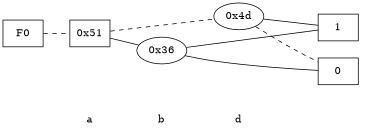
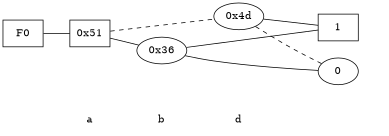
(57, 33) -> (57, 33)
(338, 71) -> (338, 71)
